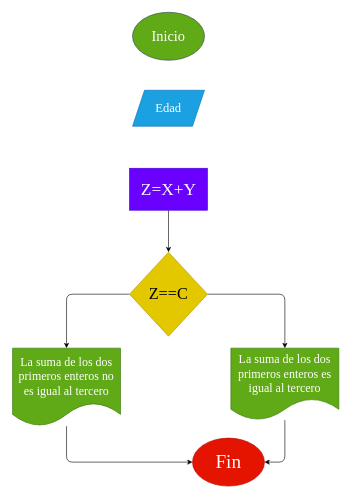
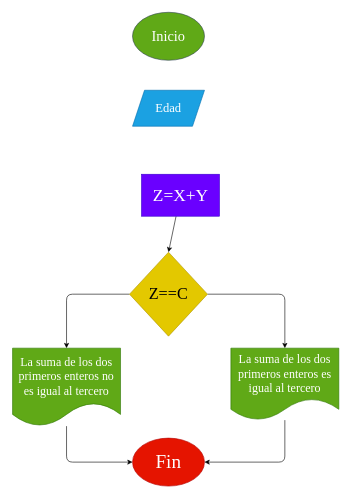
(168, 189) -> (180, 195)
(228, 462) -> (168, 462)
